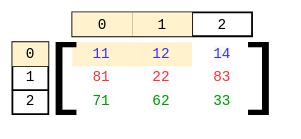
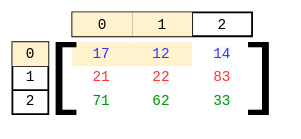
(101, 54) -> (101, 54)
(101, 78) -> (101, 78)
